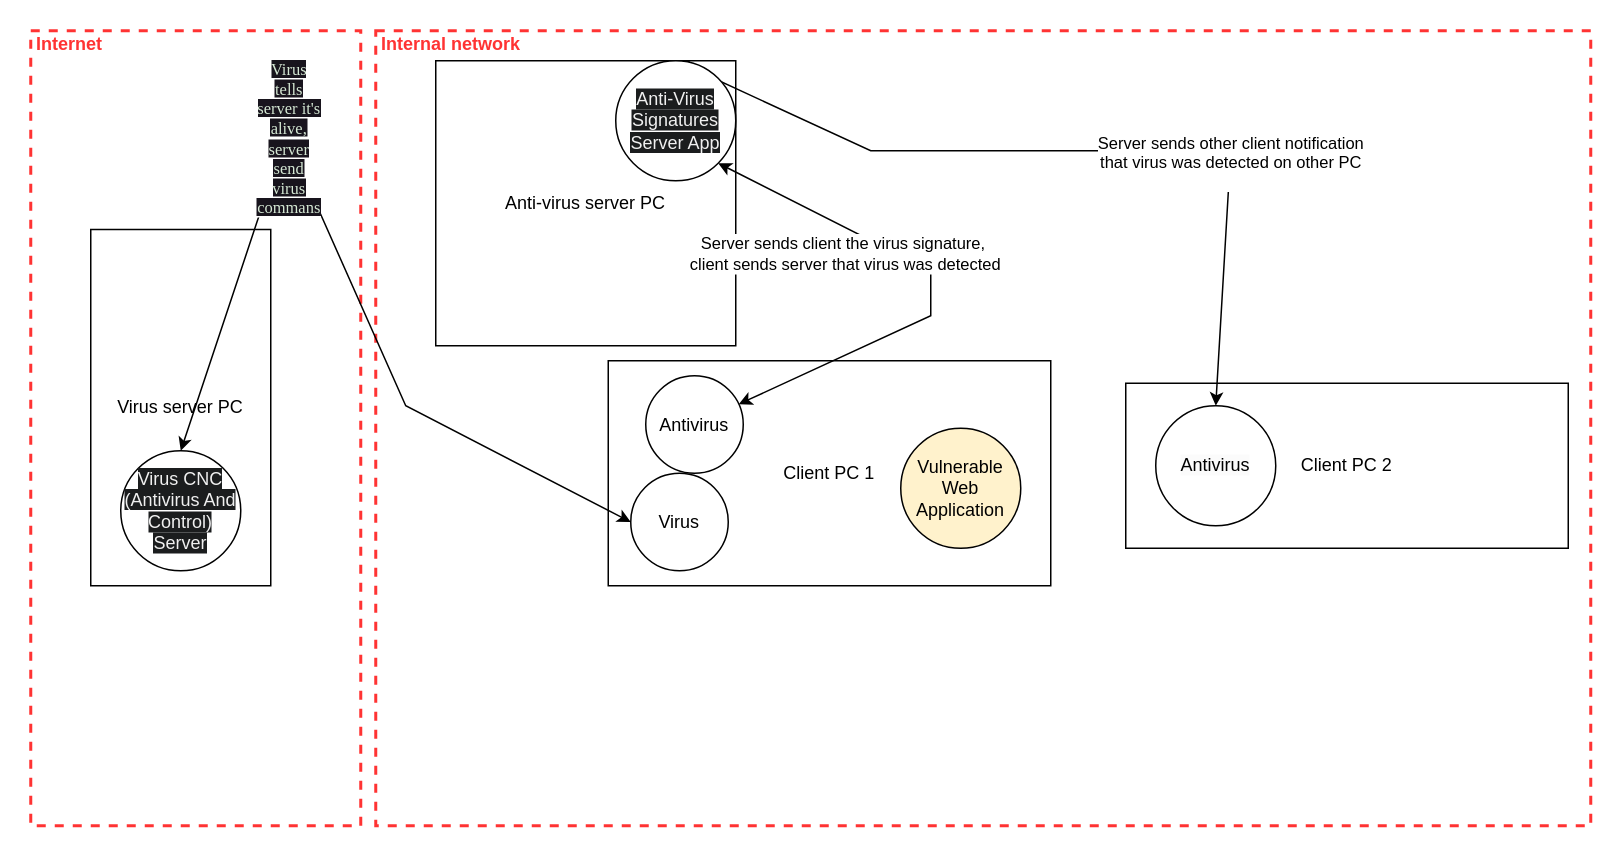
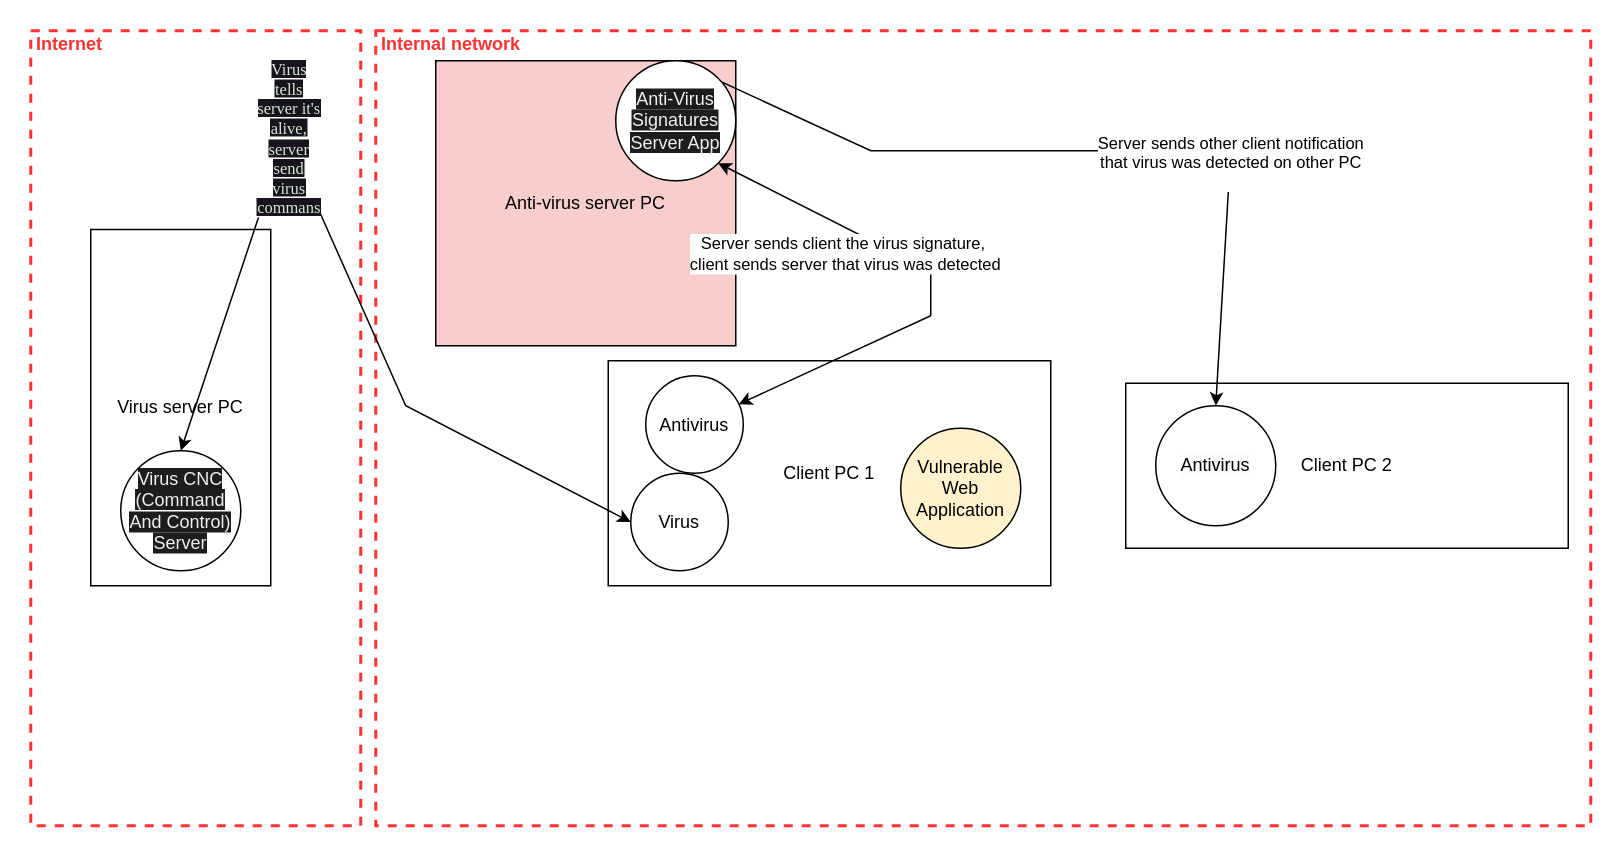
(586, 203) -> (586, 203)
(181, 511) -> (181, 511)
